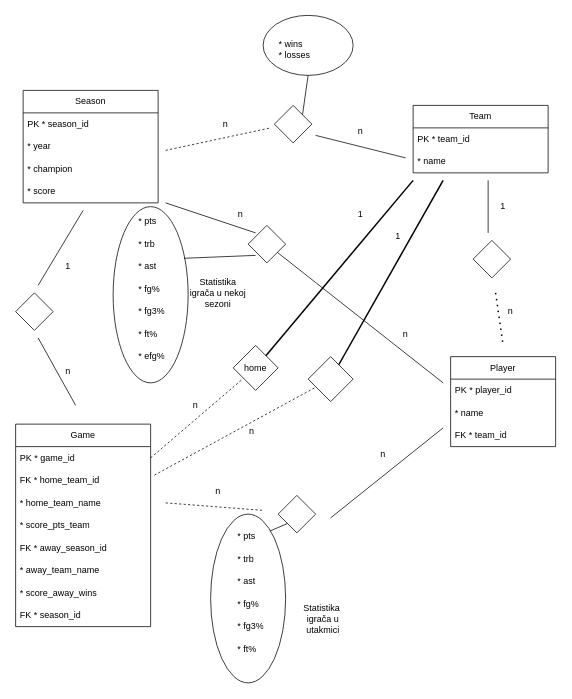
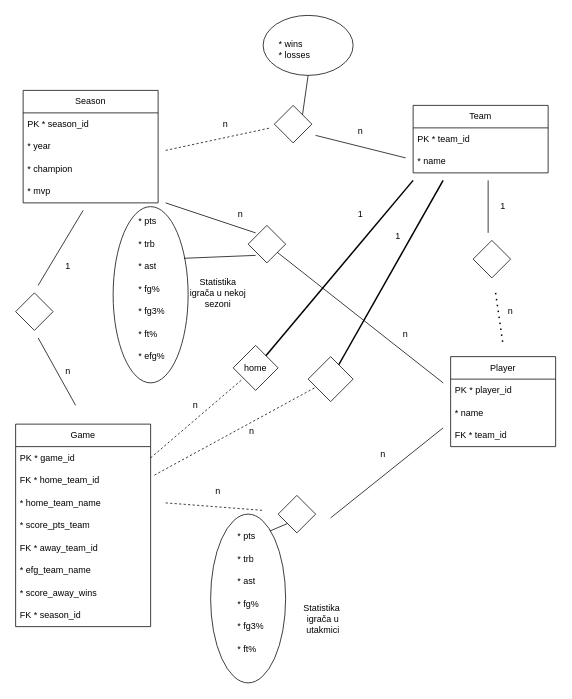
(44, 192) -> (39, 192)
(64, 548) -> (59, 548)
(59, 570) -> (57, 570)
